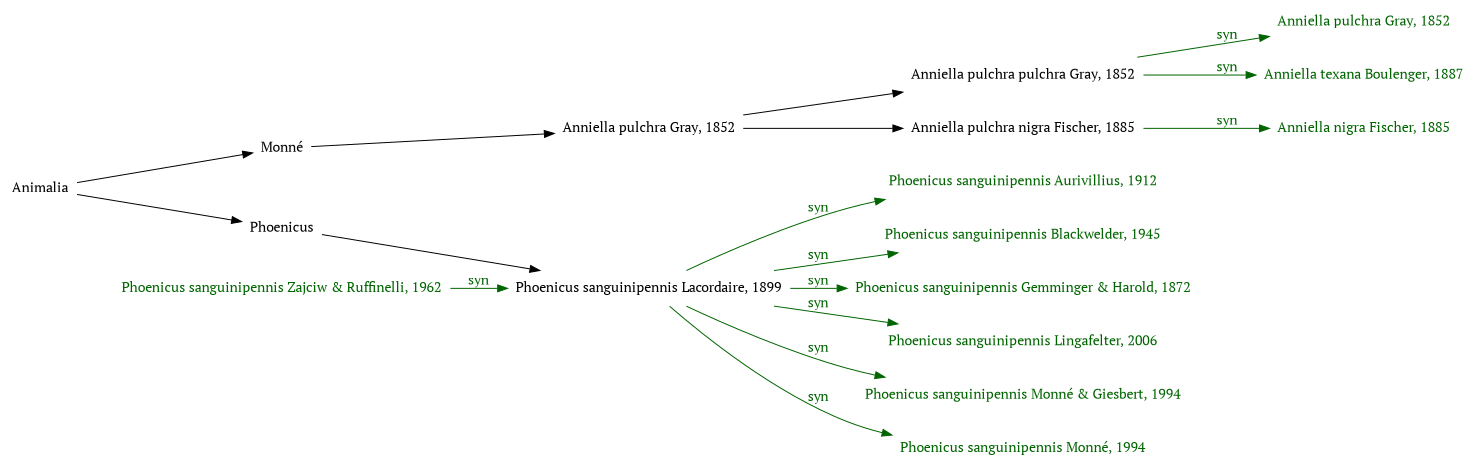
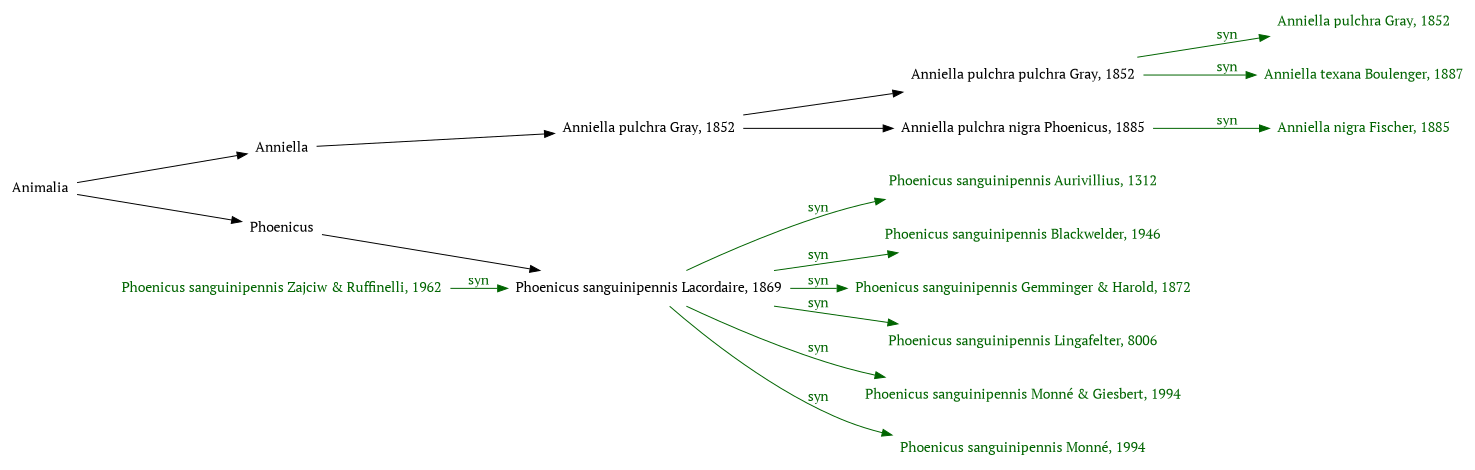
(1023, 128) -> (1023, 128)
(282, 148) -> (282, 148)
(1023, 182) -> (1023, 182)
(1023, 235) -> (1023, 235)
(649, 288) -> (649, 288)
(1023, 342) -> (1023, 342)
